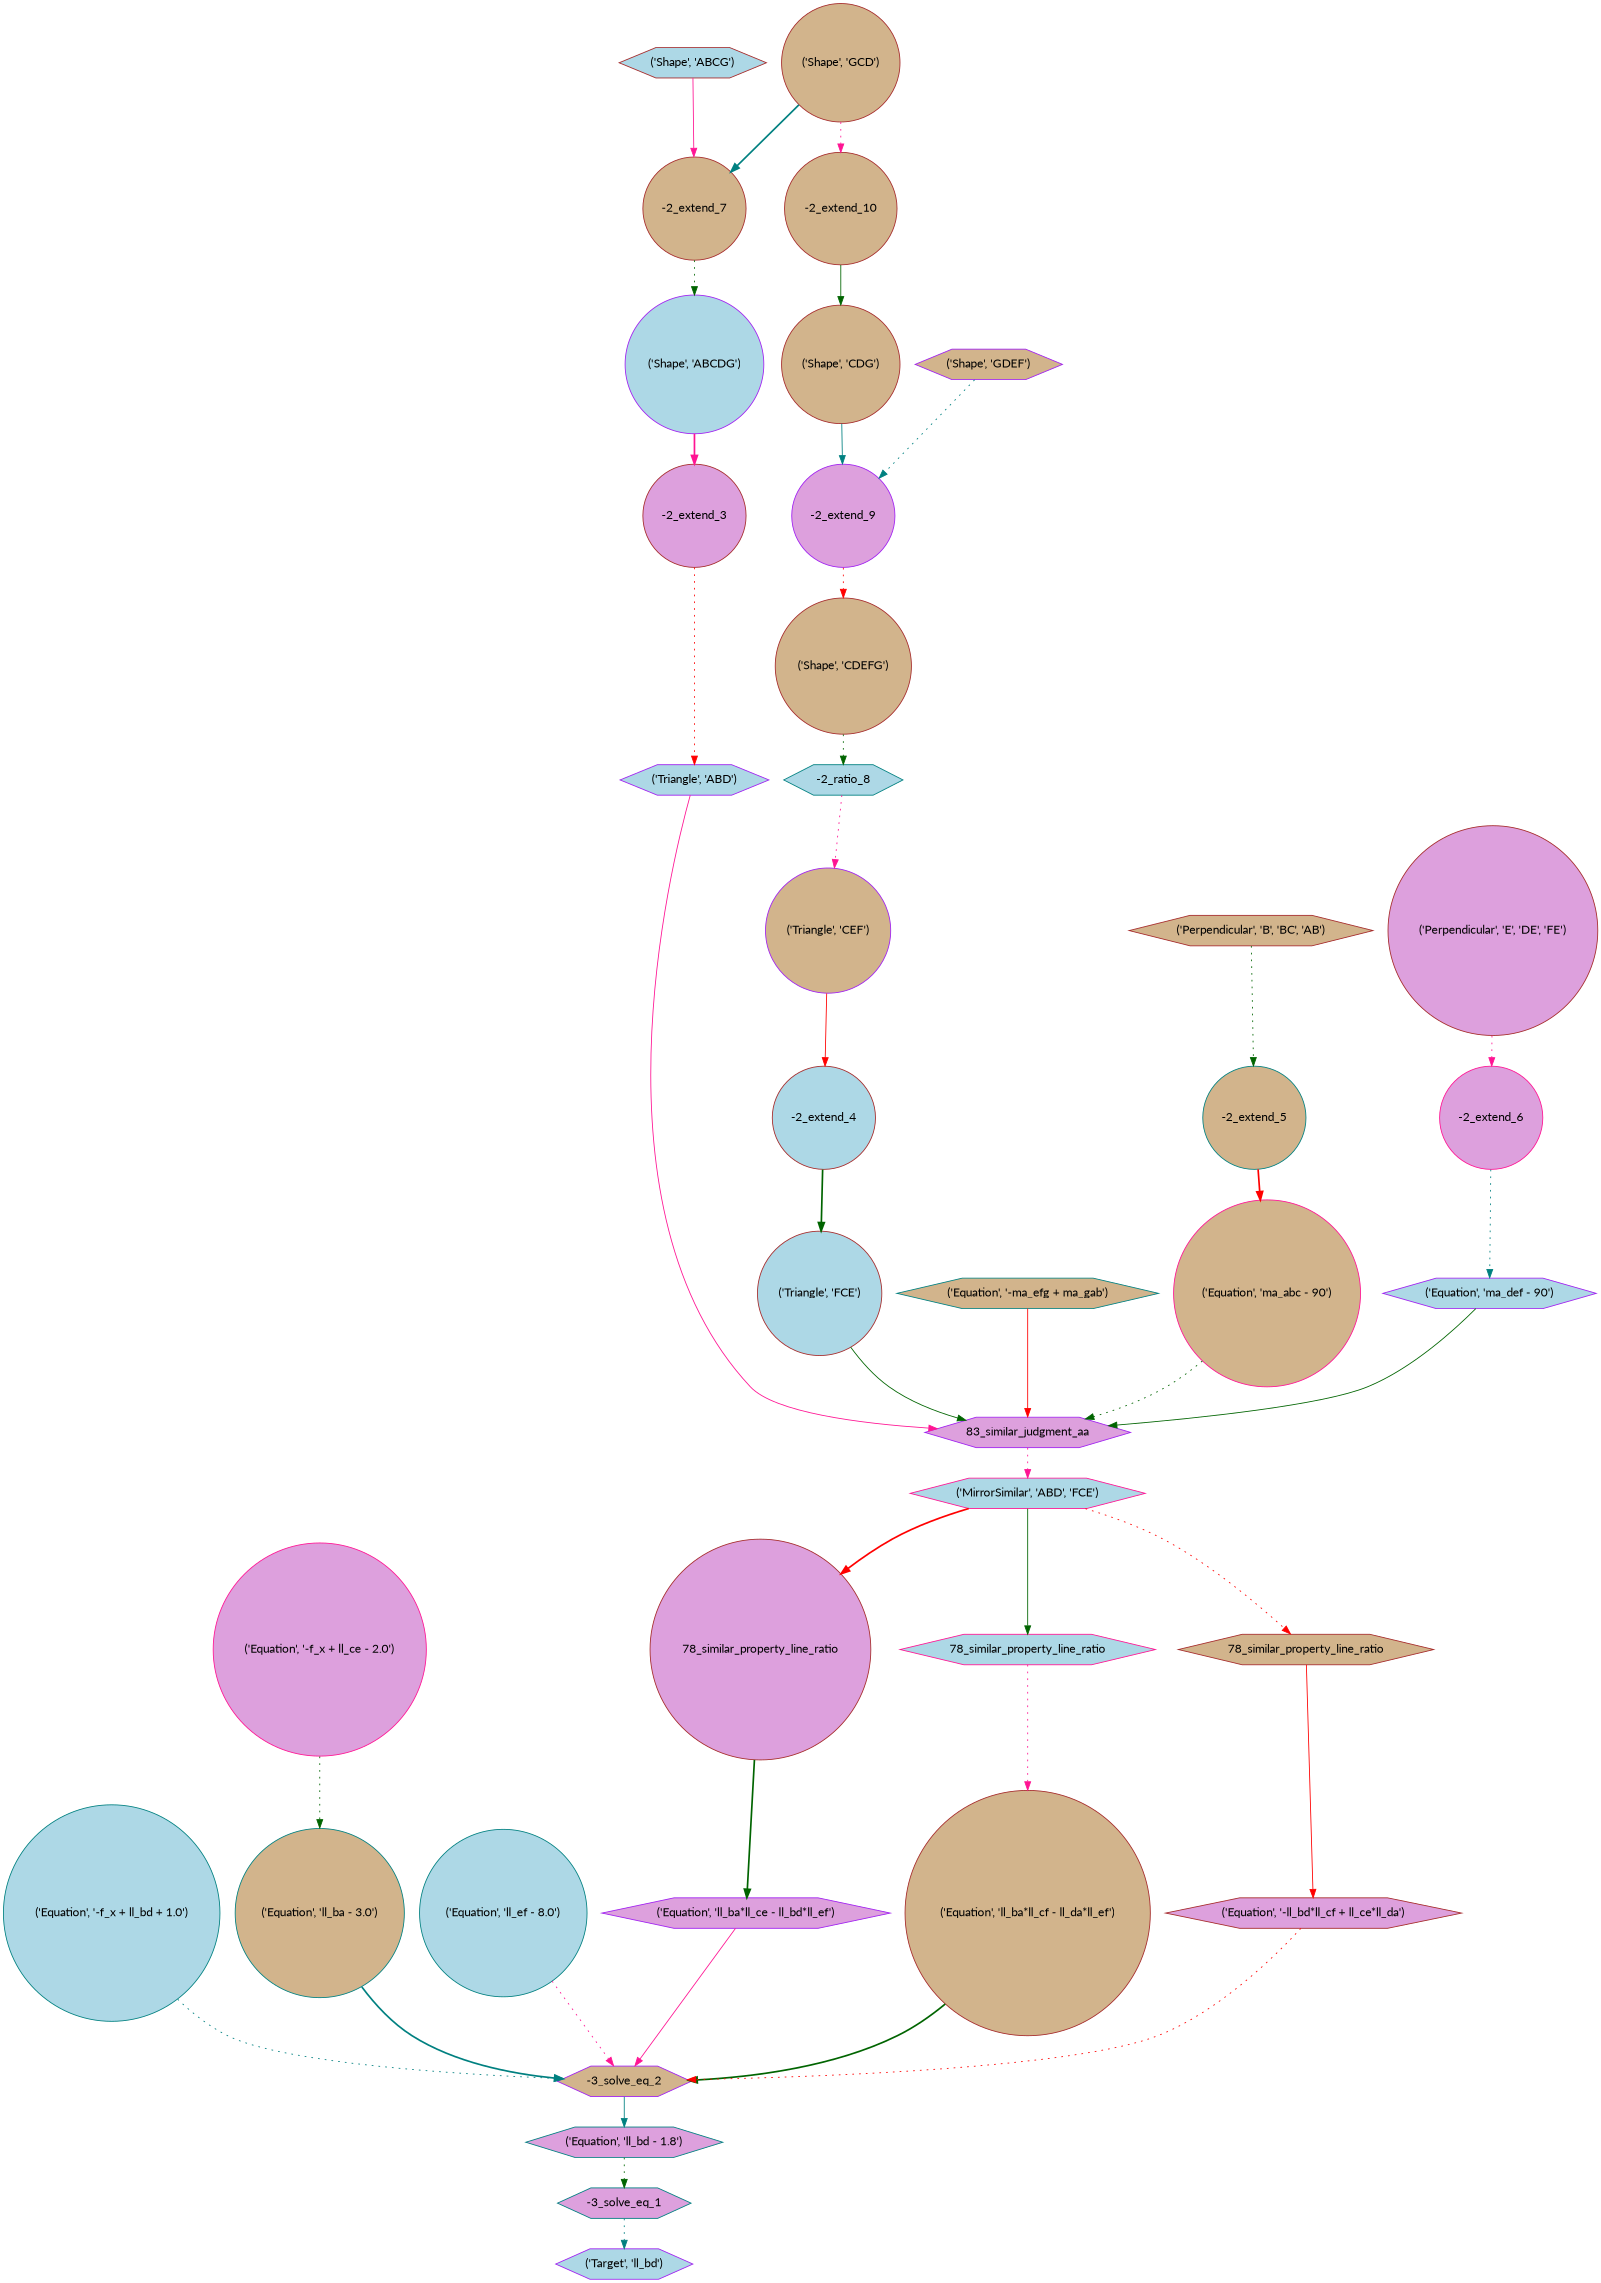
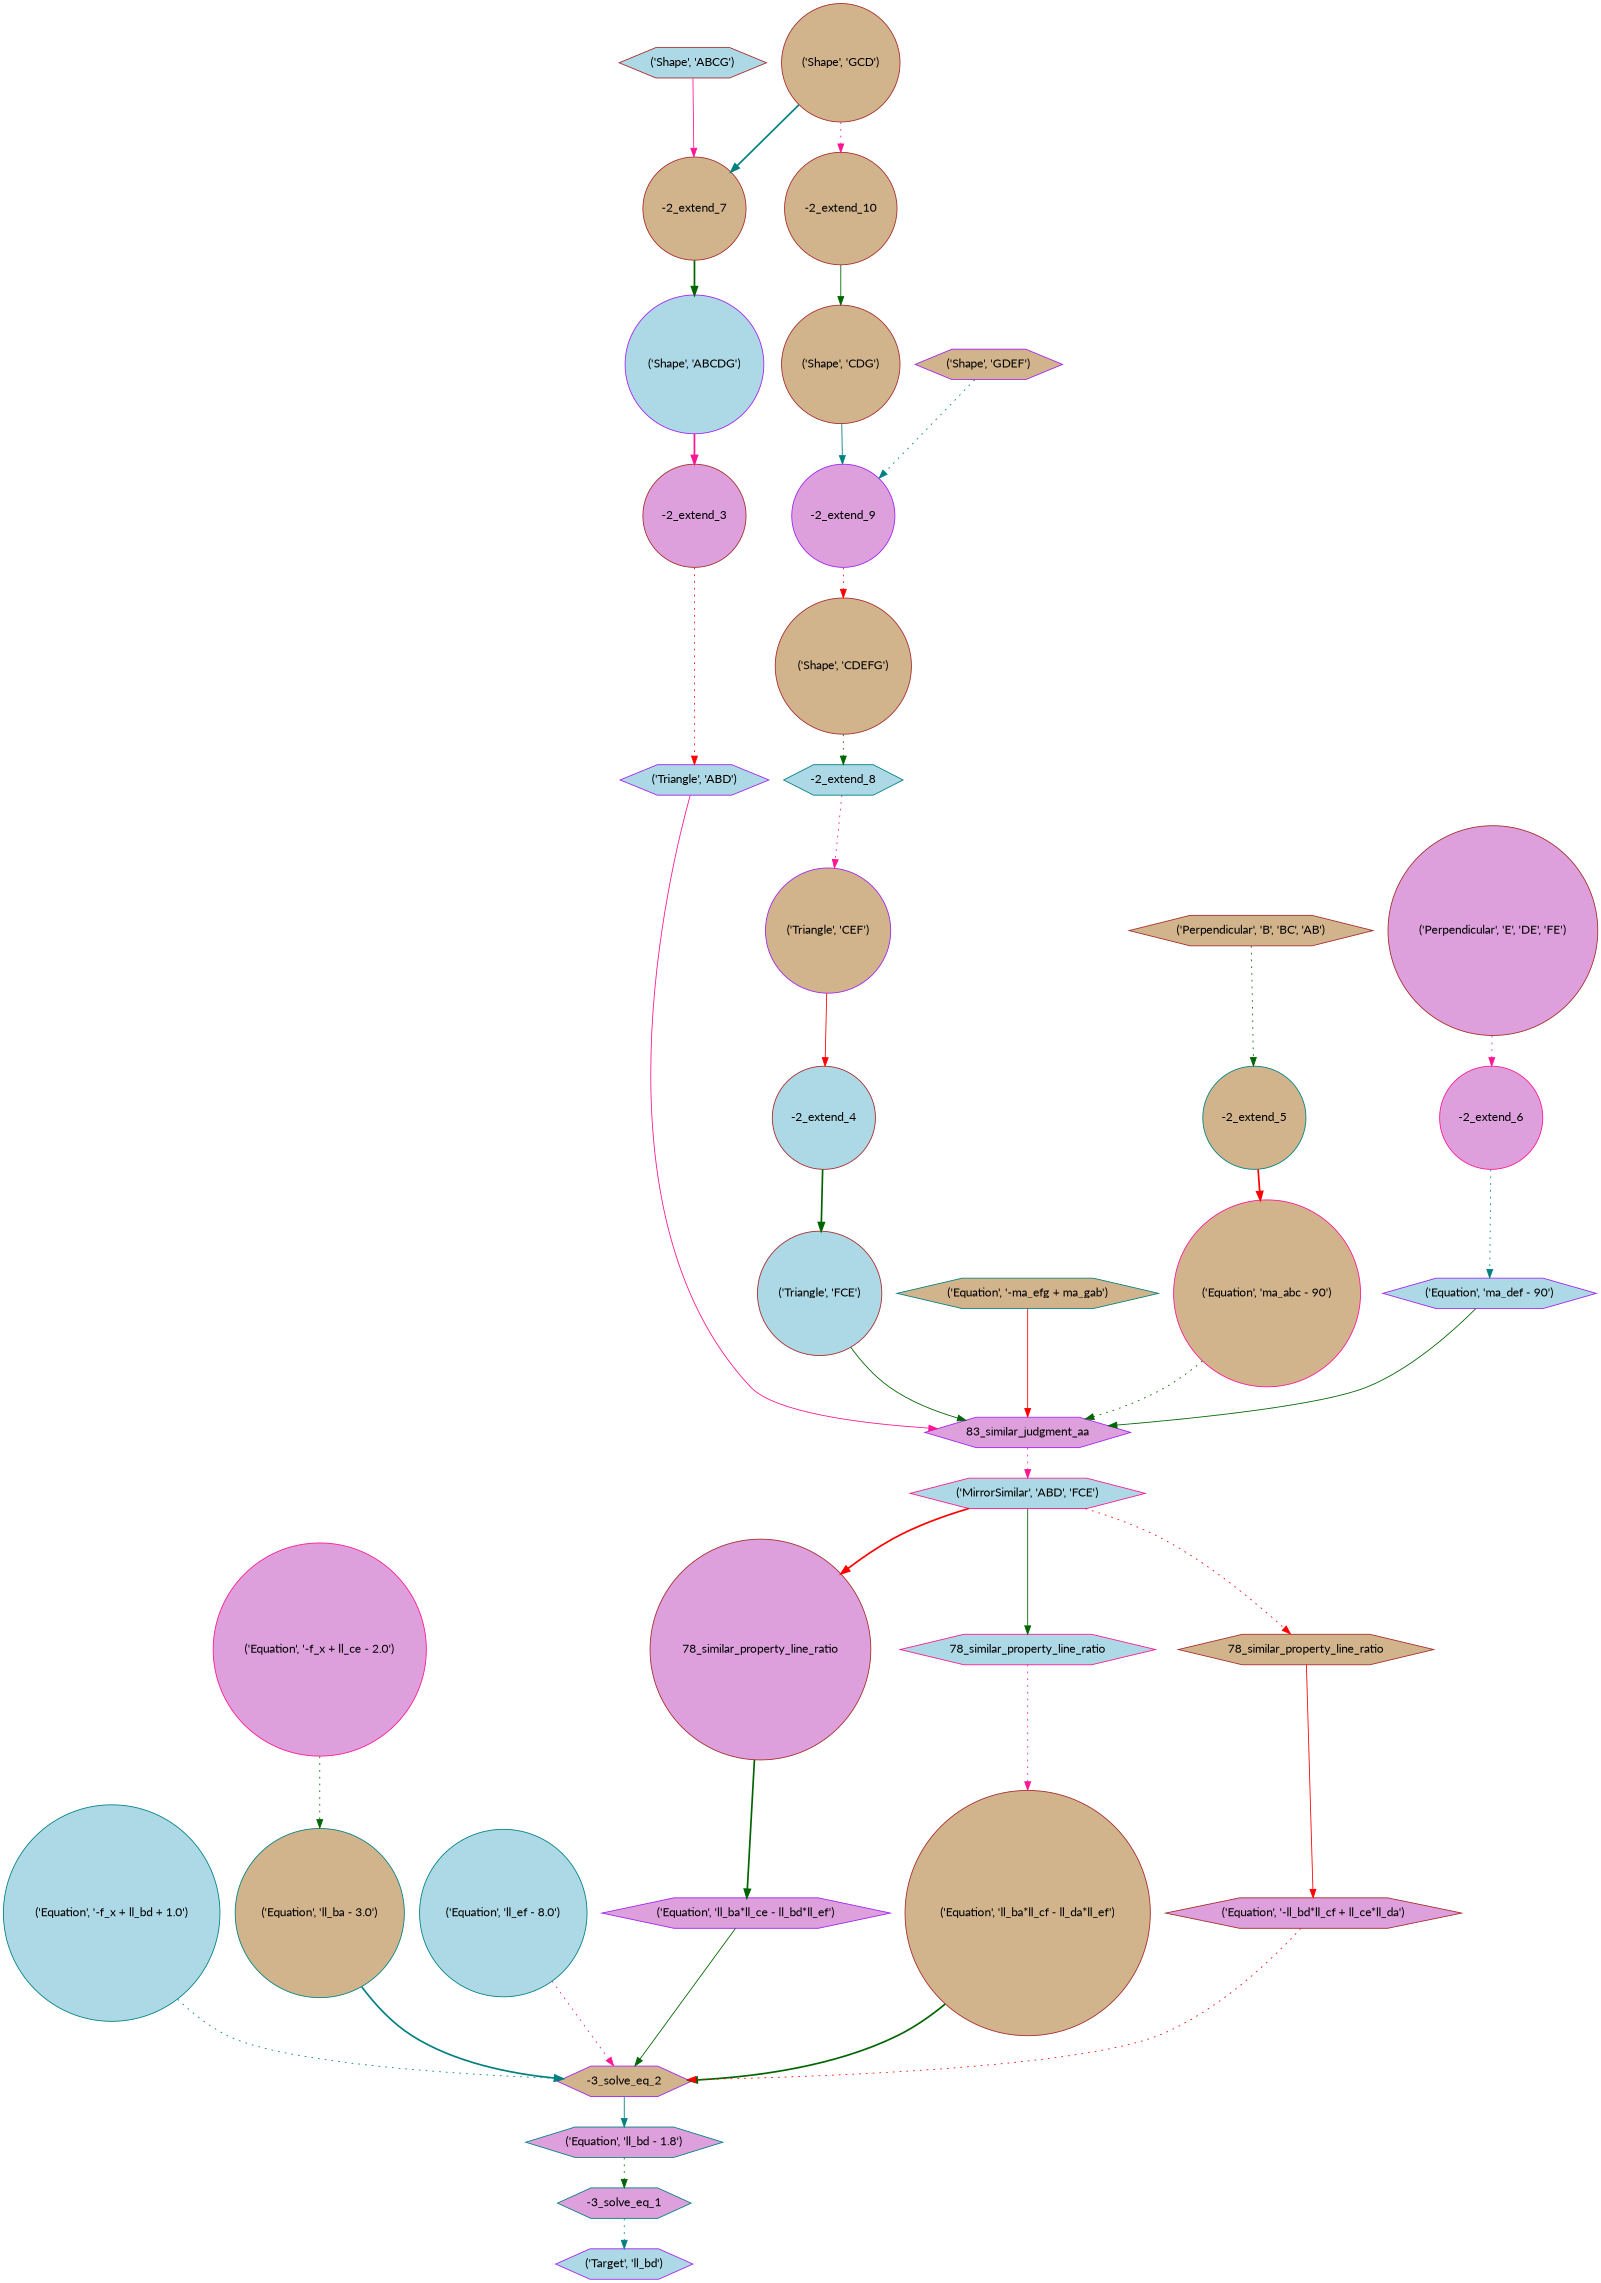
(694, 274) -> (694, 274)
(843, 780) -> (843, 780)
(688, 1994) -> (688, 1994)
